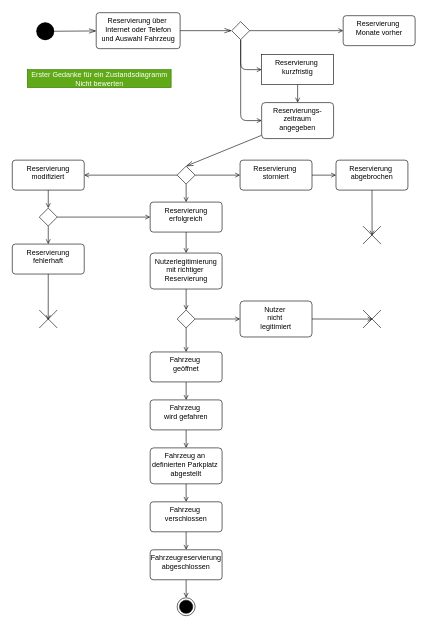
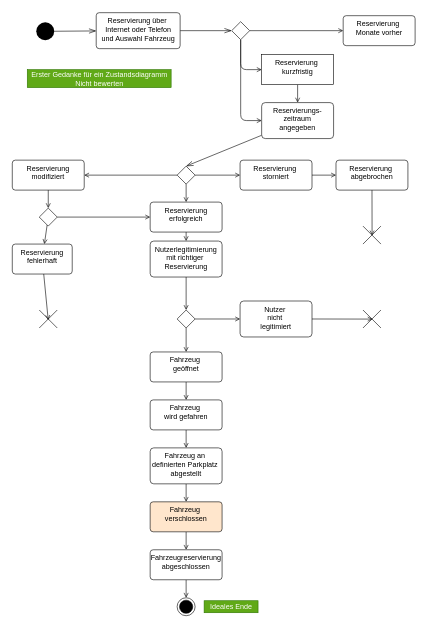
(48, 259) -> (42, 259)
(186, 271) -> (186, 259)
(186, 517) -> (186, 517)
none -> (231, 607)
